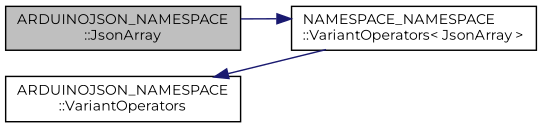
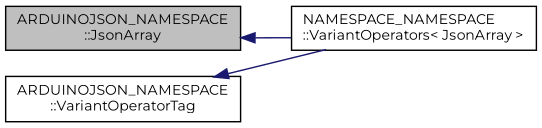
(259, 19) -> (273, 38)
(123, 99) -> (123, 99)
